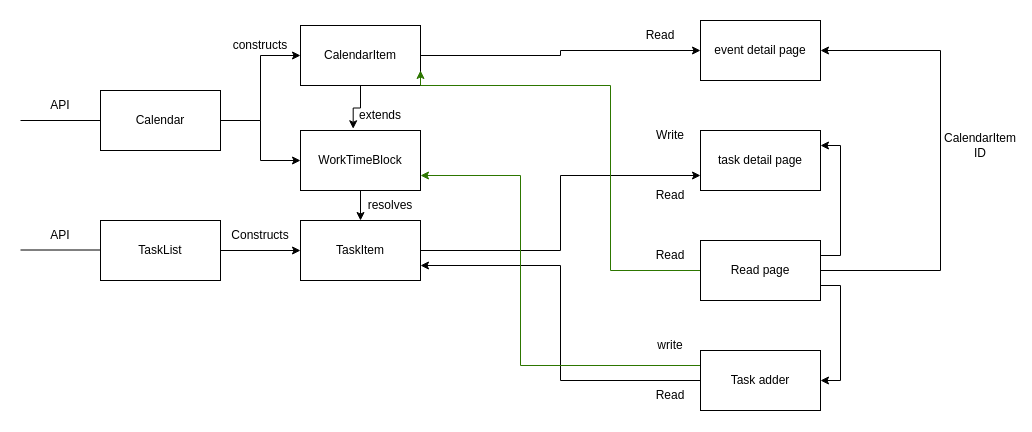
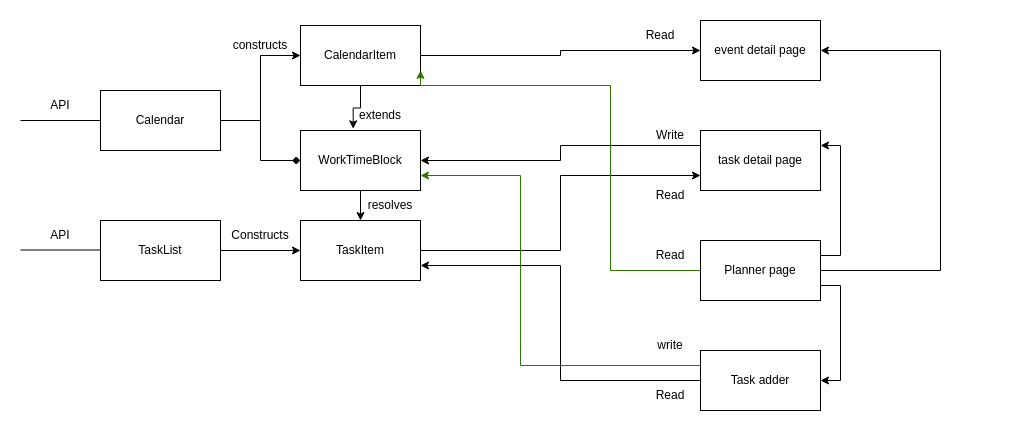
(981, 146) -> none
none -> (561, 150)
(292, 161) -> (292, 161)
(761, 271) -> (761, 271)
